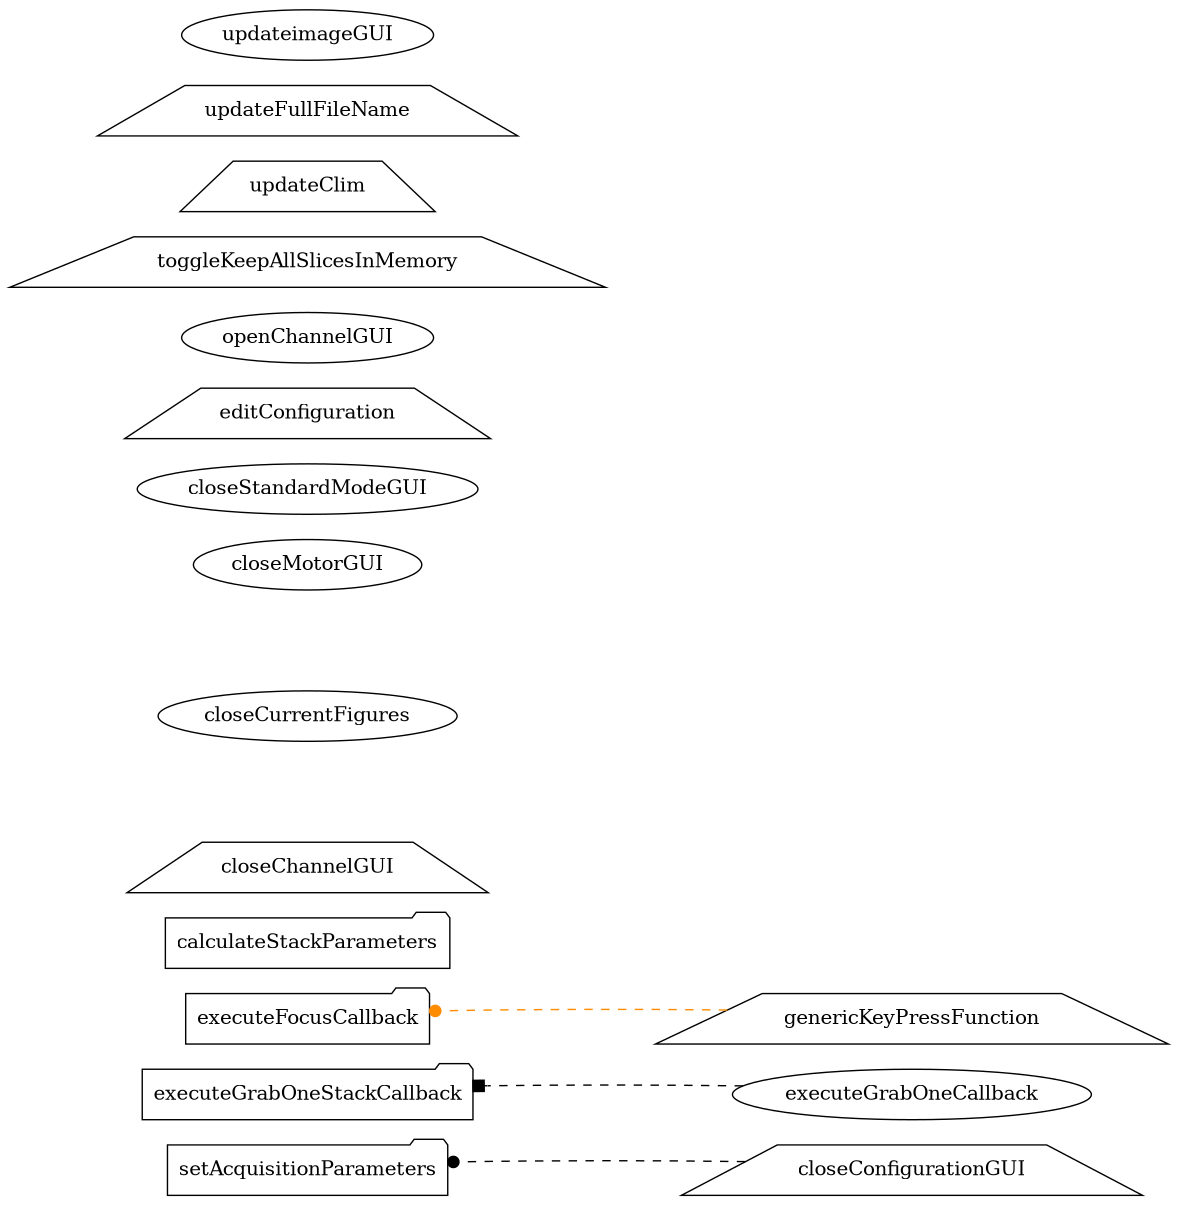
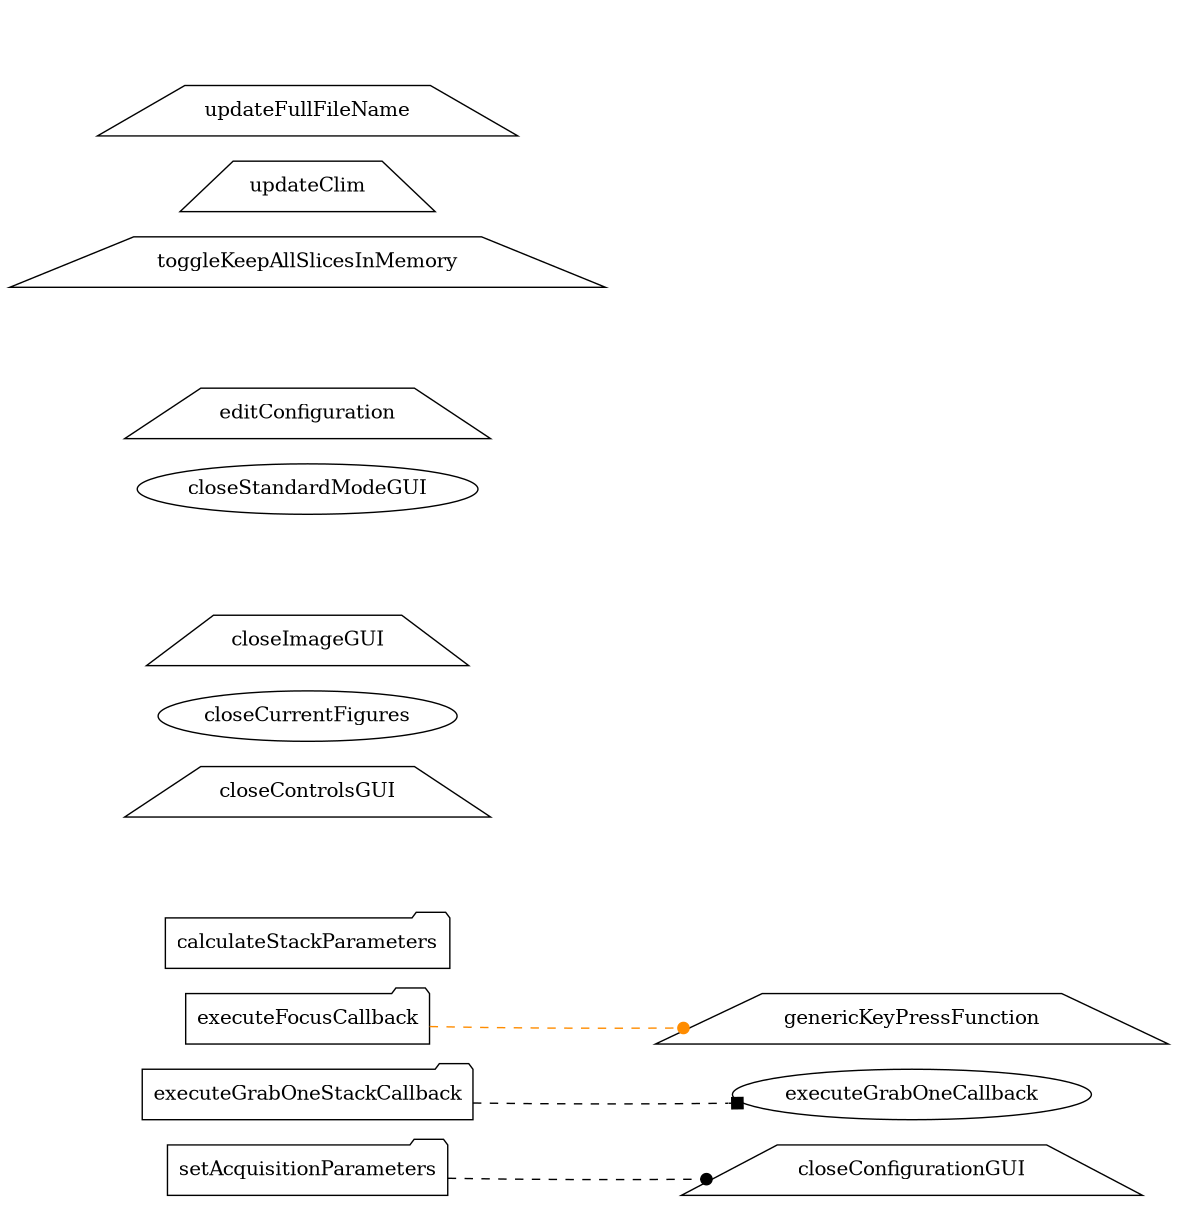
(308, 35) -> none
(308, 338) -> none
(308, 565) -> none
none -> (308, 640)
none -> (308, 792)
(308, 867) -> none
(584, 1009) -> (554, 1028)
(615, 1085) -> (601, 1104)
(602, 1161) -> (574, 1180)
